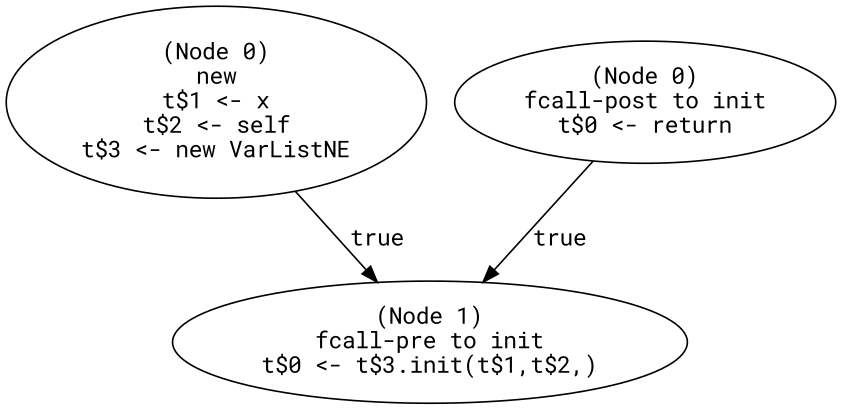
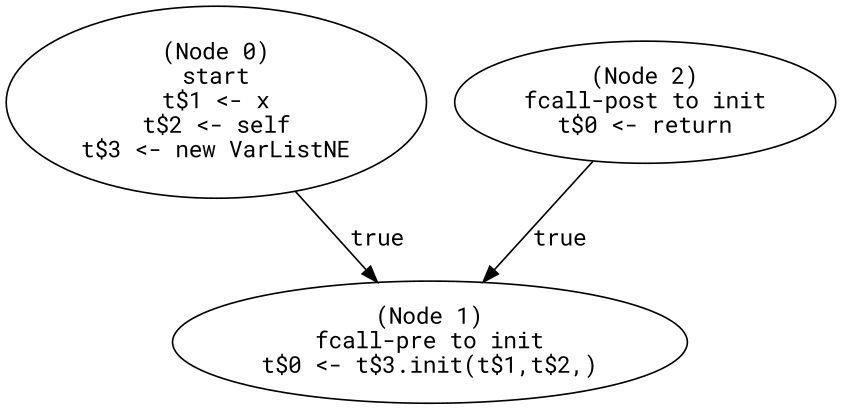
(216, 102) -> (216, 102)
(645, 102) -> (645, 102)
